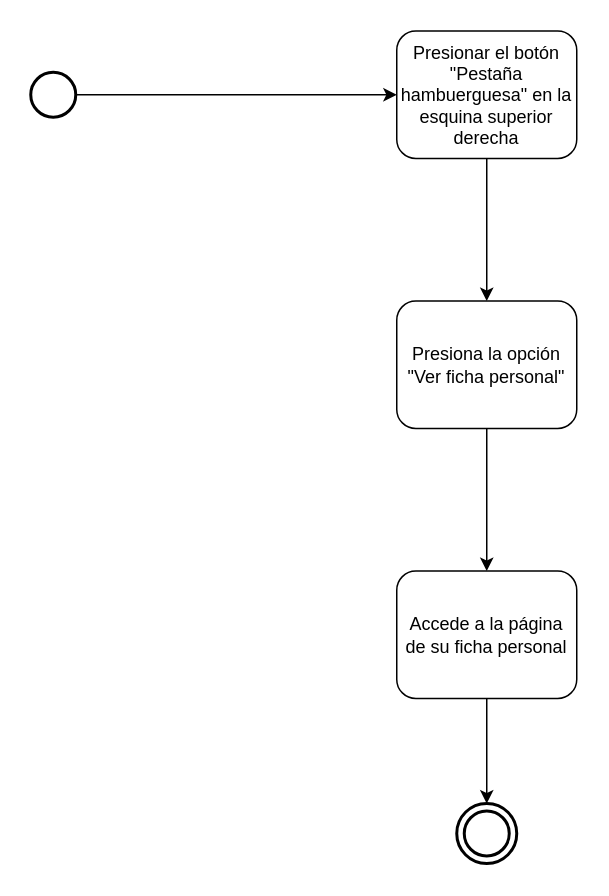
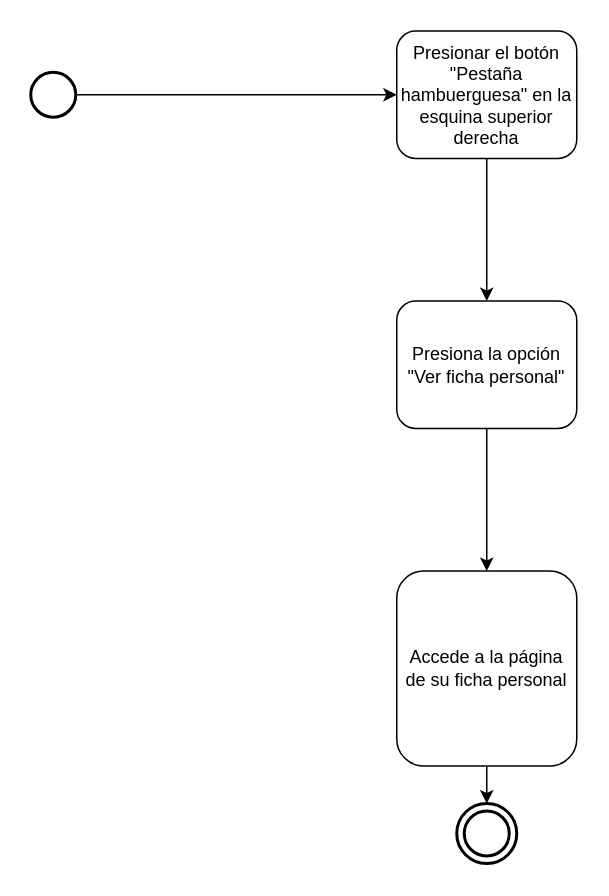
(487, 635) -> (487, 668)
